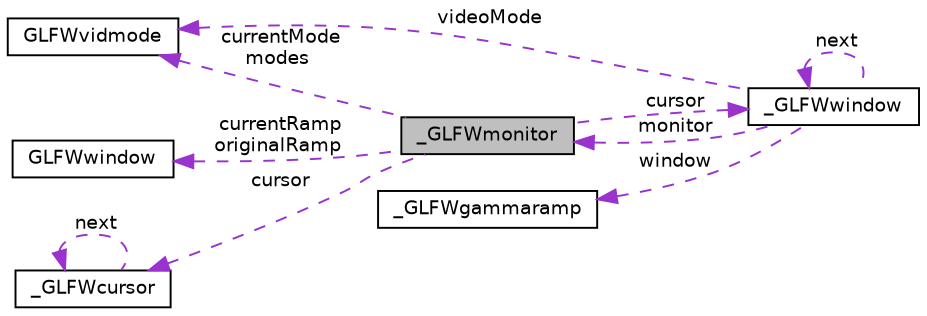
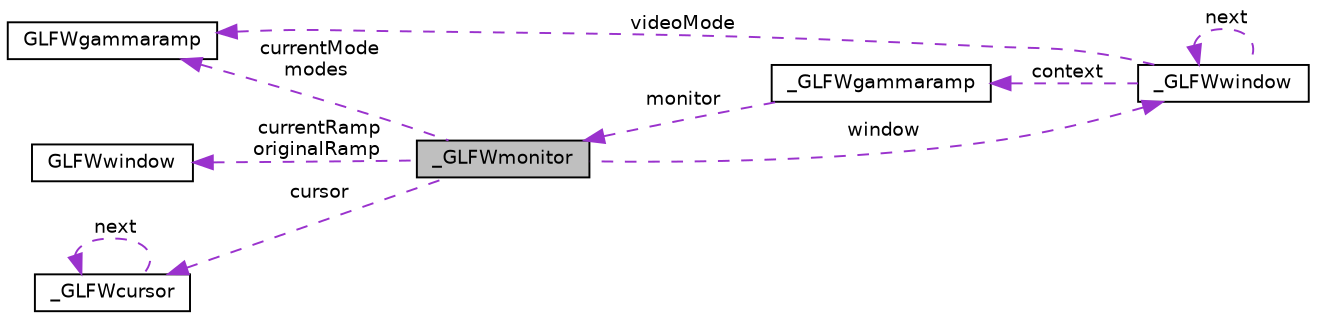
(93, 37) -> (112, 41)
(673, 102) -> (881, 131)
(685, 141) -> (691, 118)
(673, 162) -> (1064, 73)
